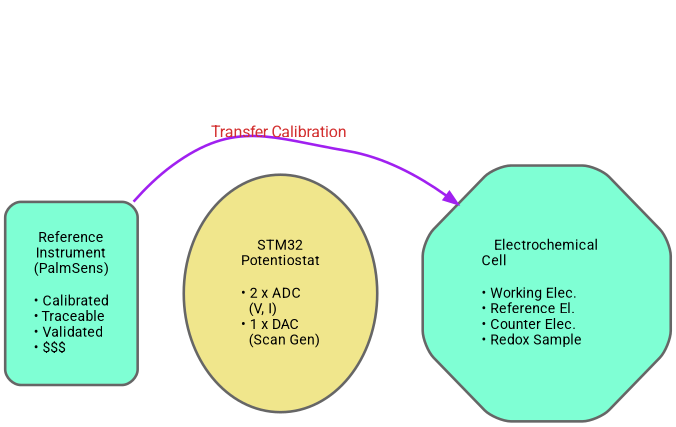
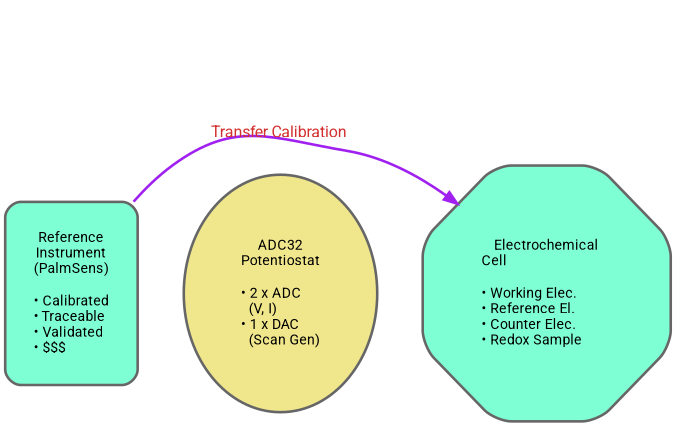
(280, 293) -> (280, 293)
